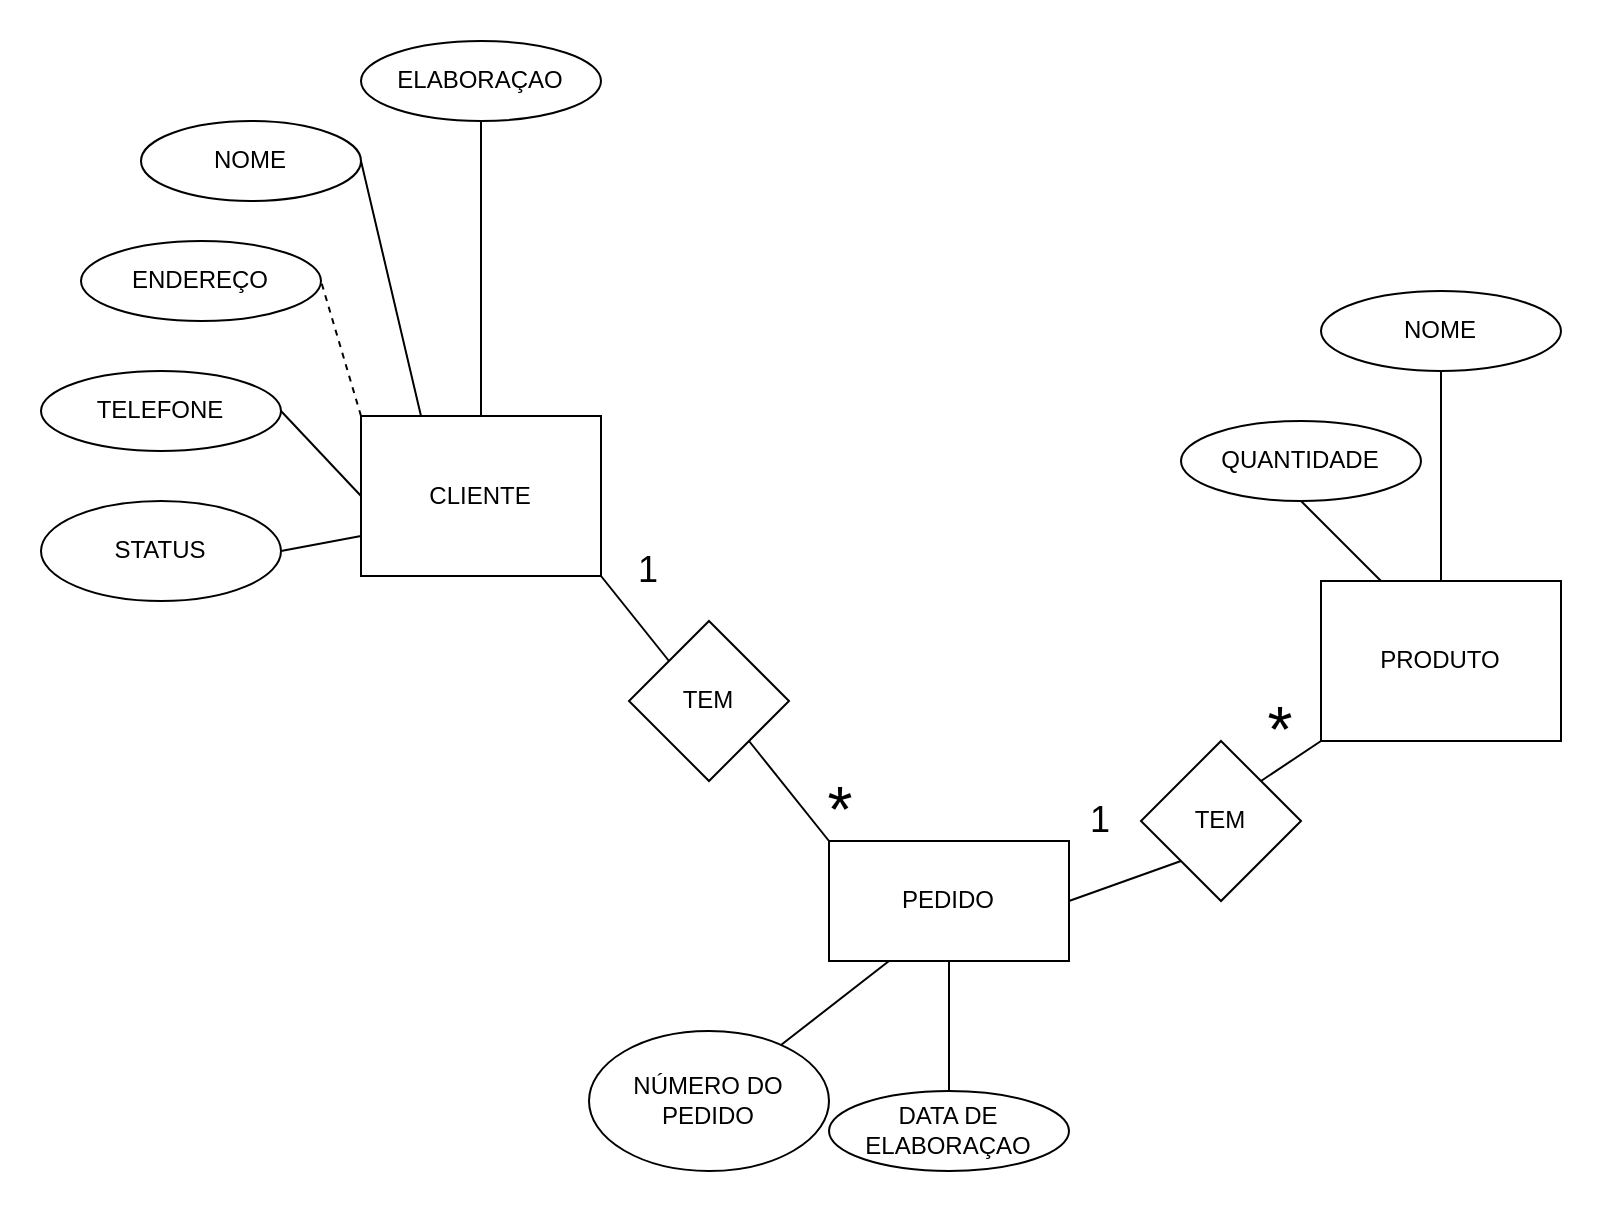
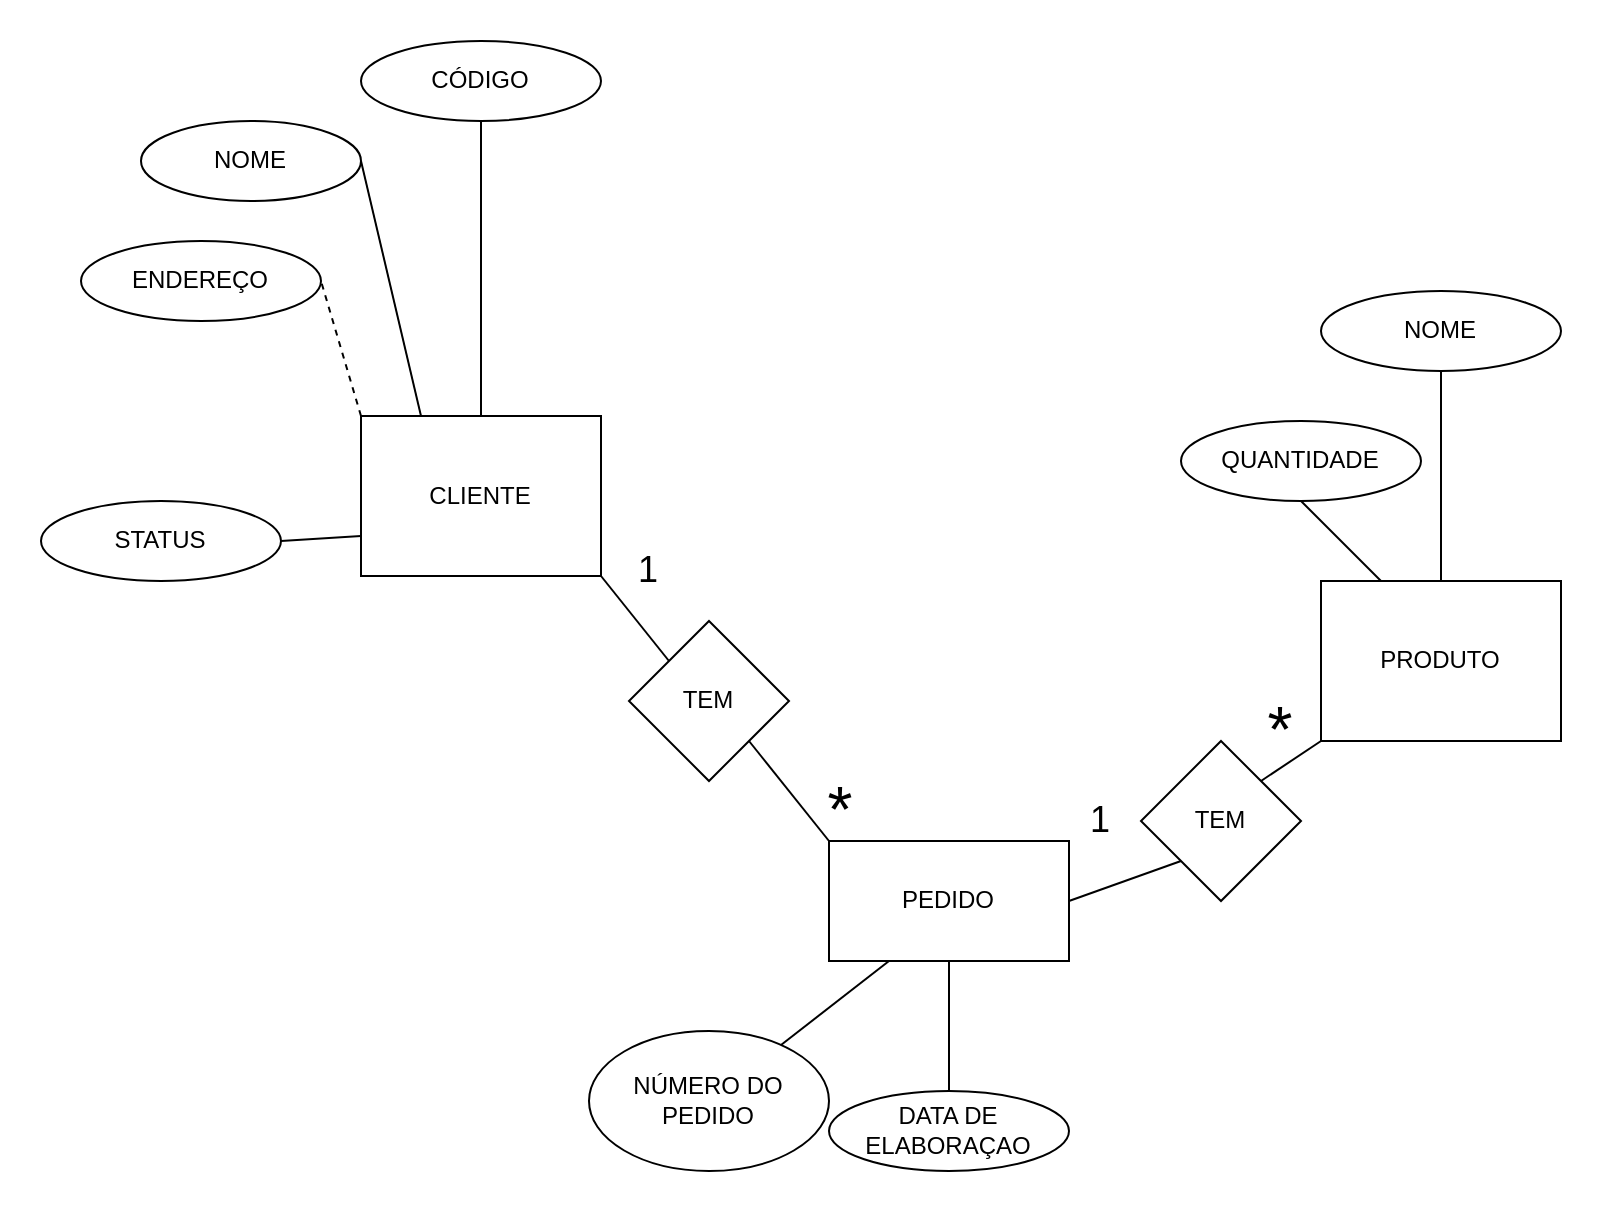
(481, 81) -> (481, 81)
(161, 411) -> none
(321, 454) -> none
(161, 551) -> (161, 541)
